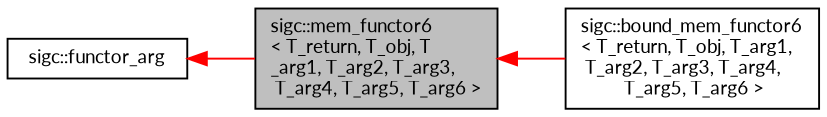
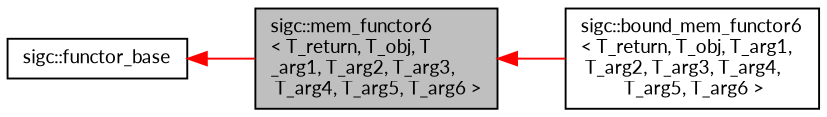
(97, 59) -> (97, 59)
